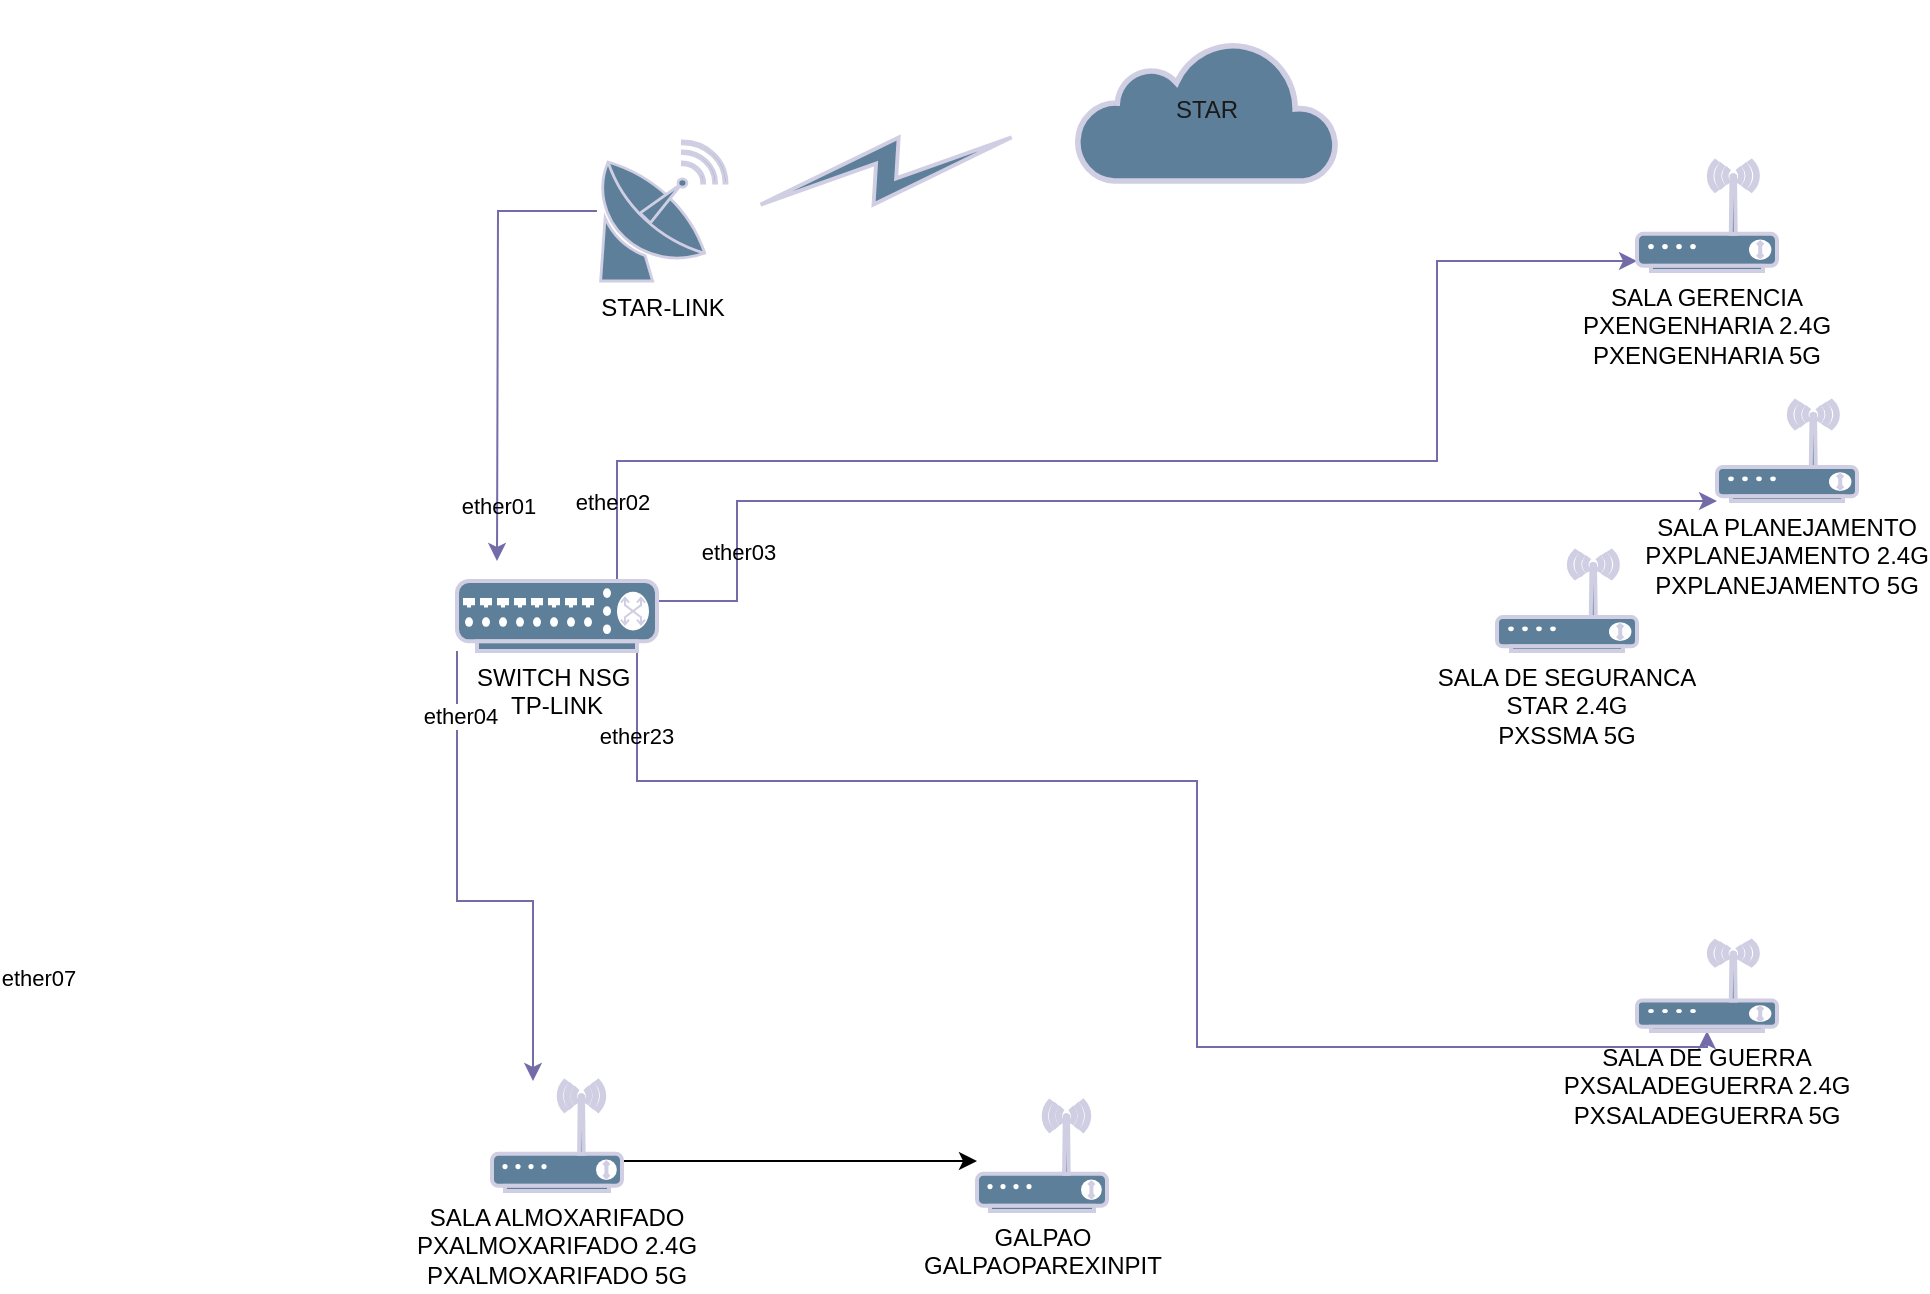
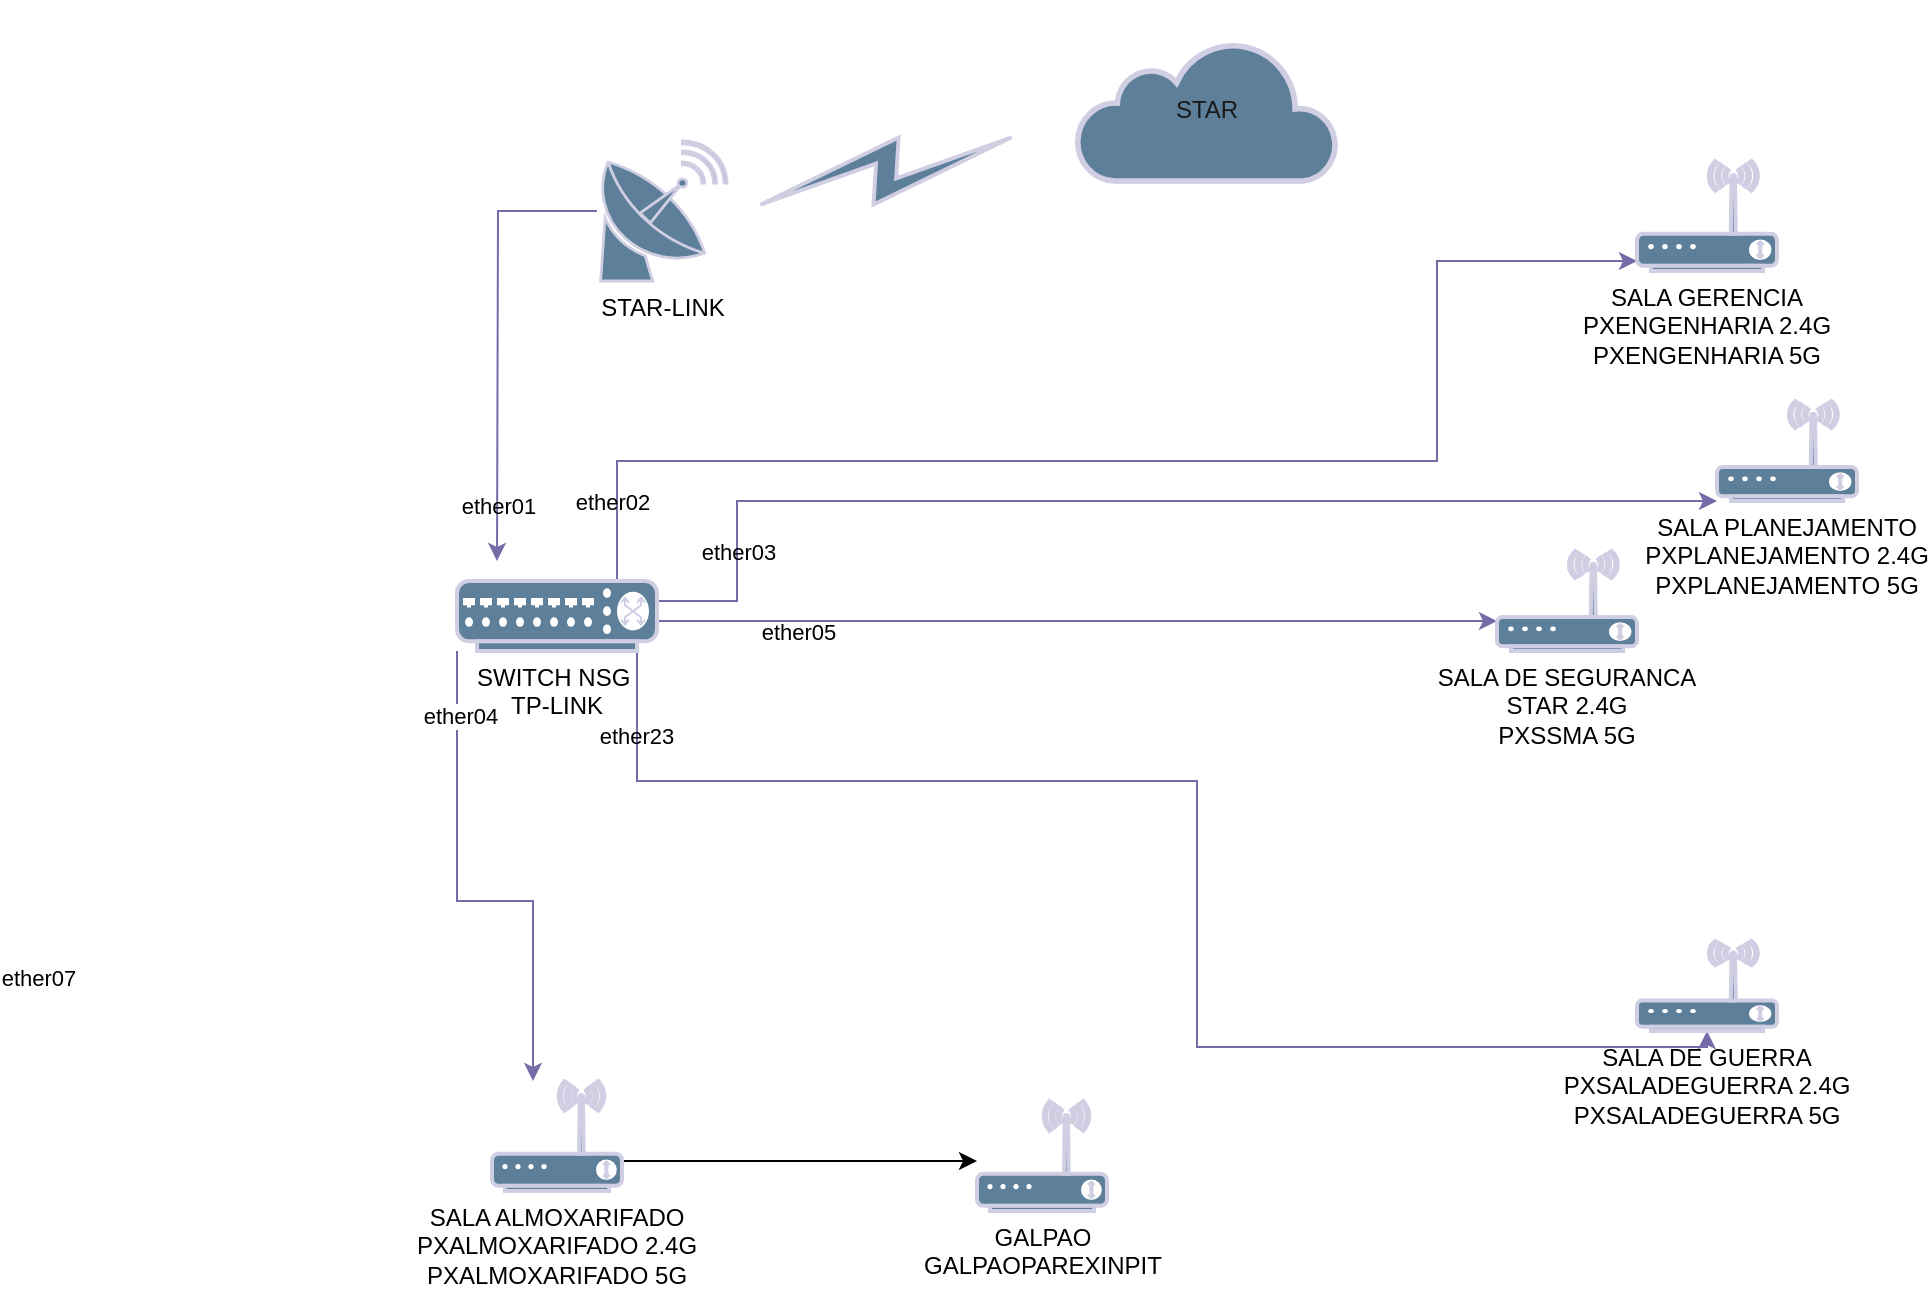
none -> (1070, 621)
